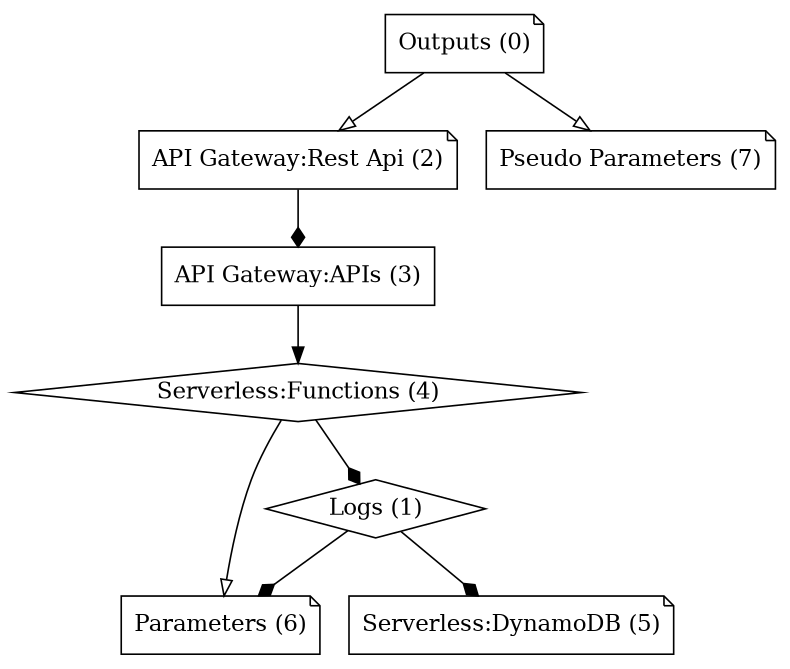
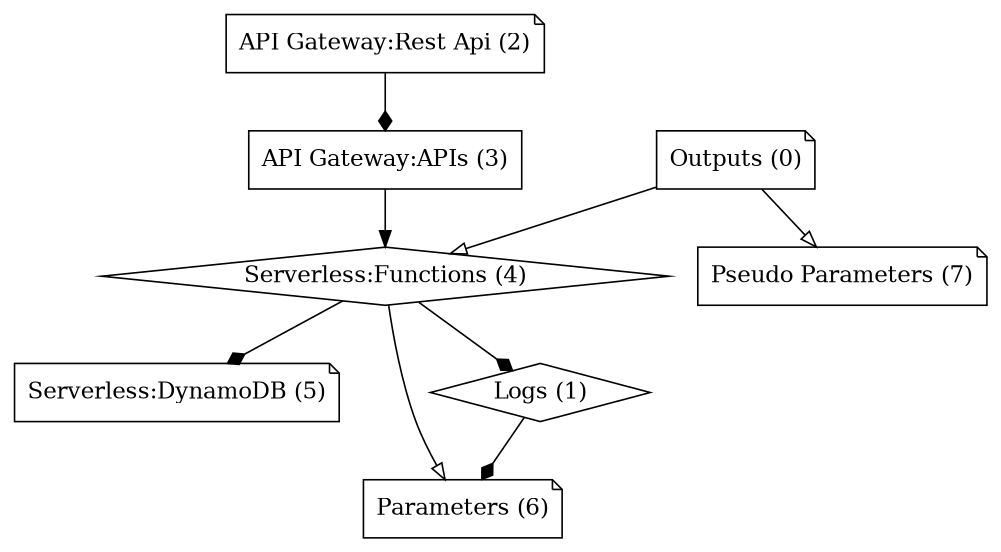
(388, 97) -> (561, 218)
(432, 557) -> (294, 328)
